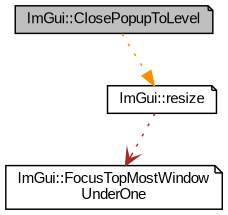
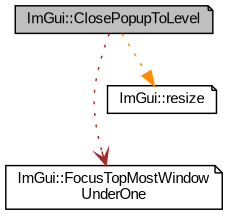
(144, 133) -> (95, 92)
